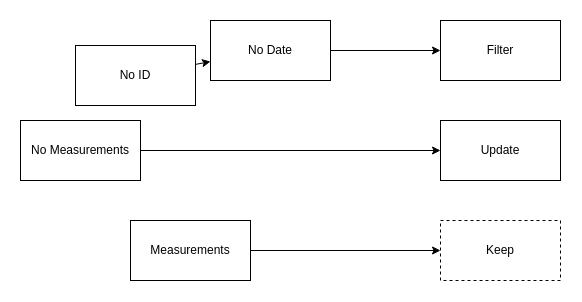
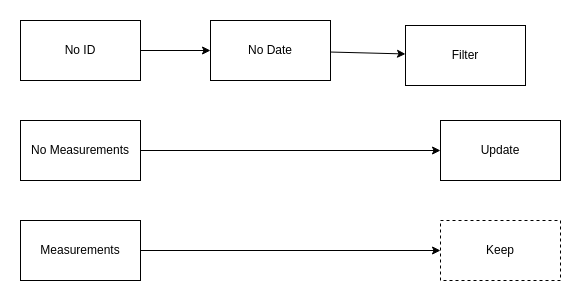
(501, 51) -> (466, 56)
(136, 76) -> (81, 51)
(191, 251) -> (81, 251)
